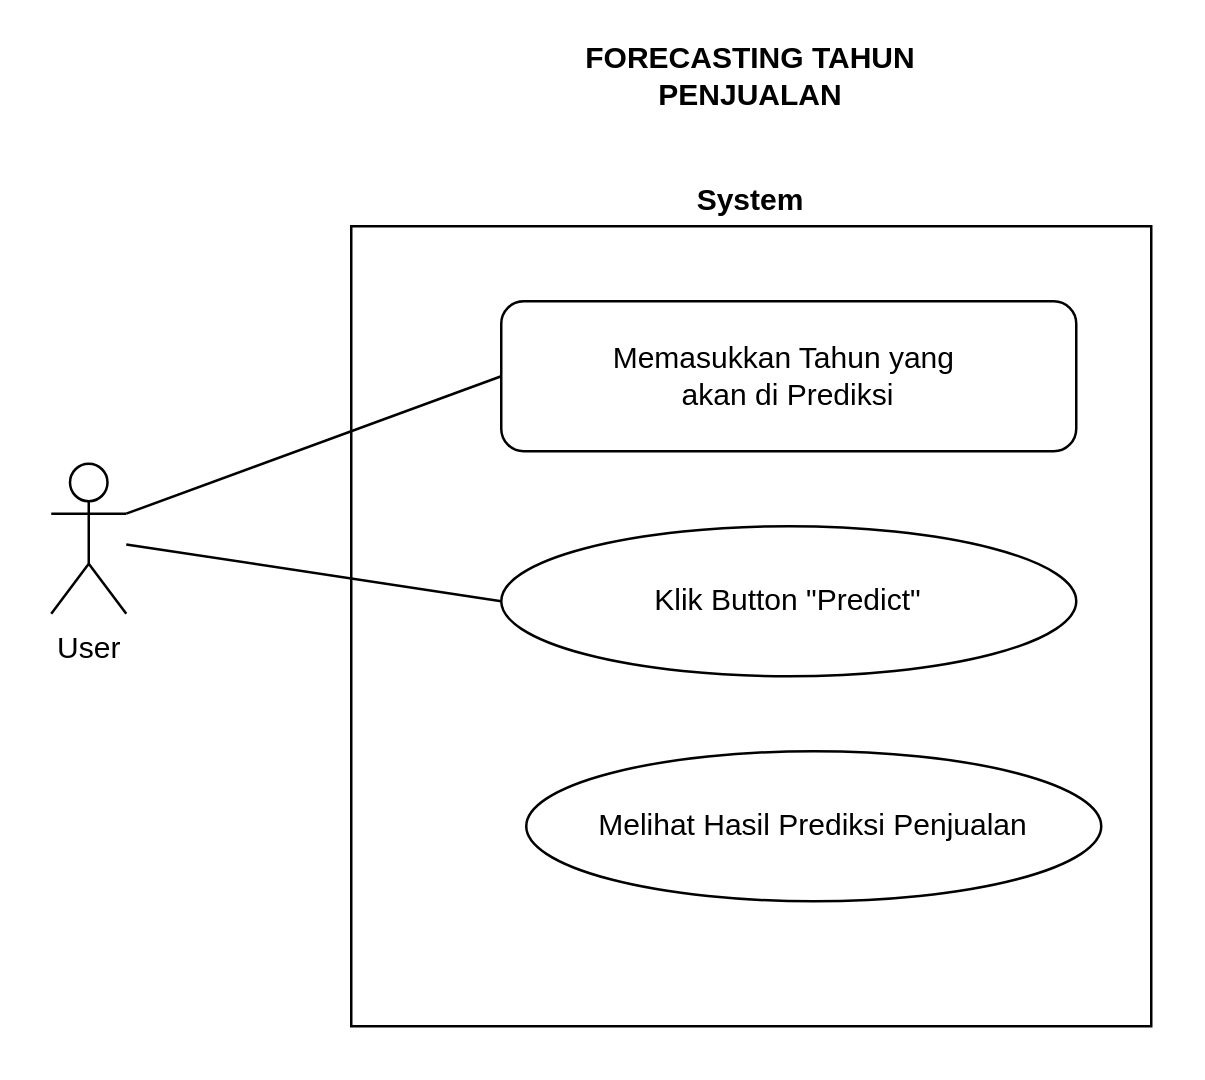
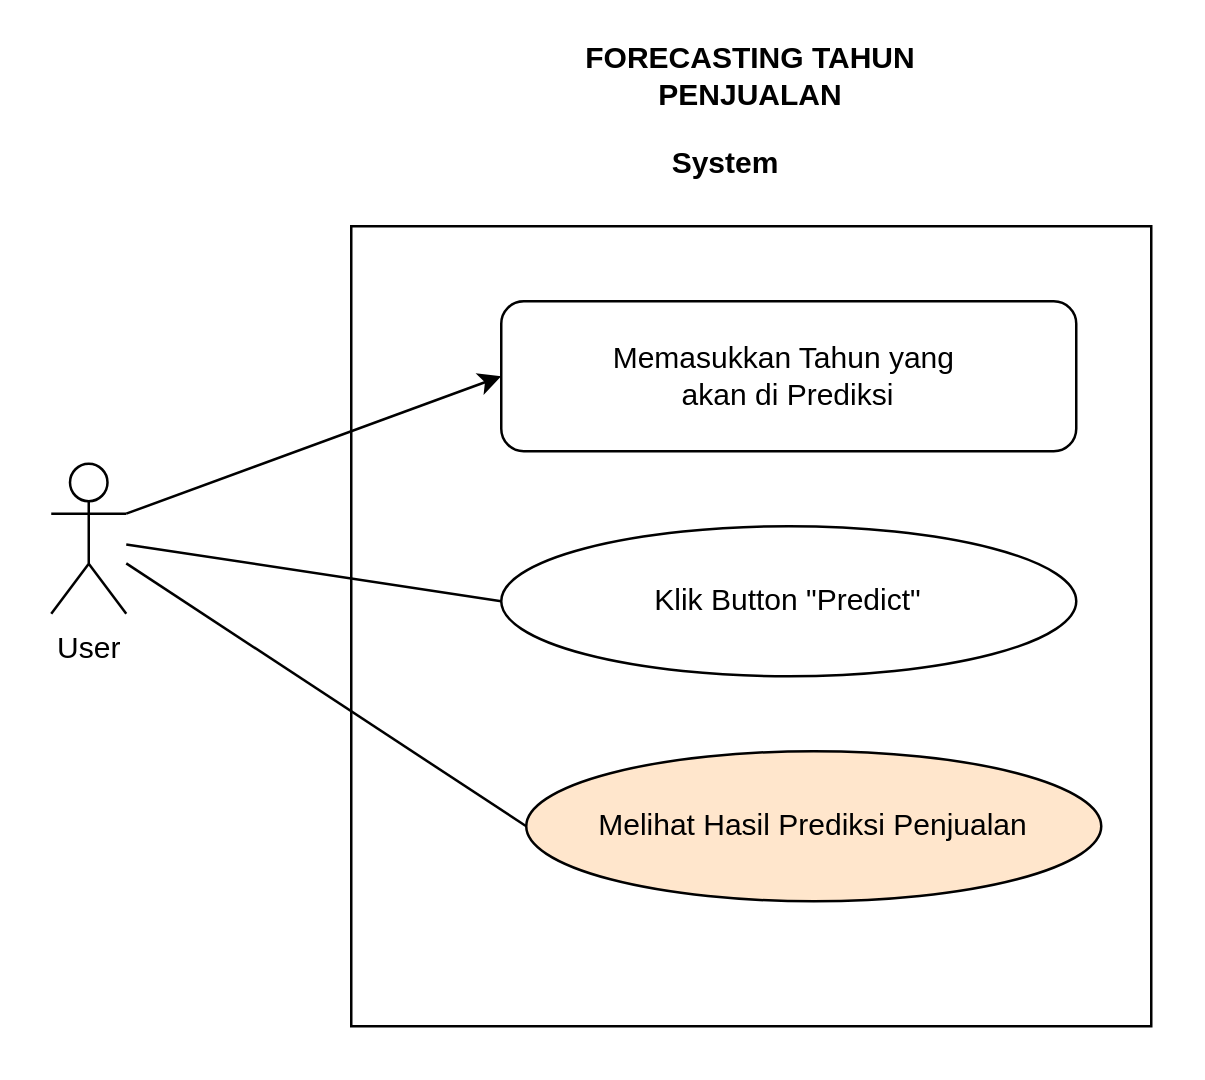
(751, 201) -> (726, 164)
(492, 380) -> (484, 382)
none -> (326, 695)
(814, 826) -> (814, 826)
